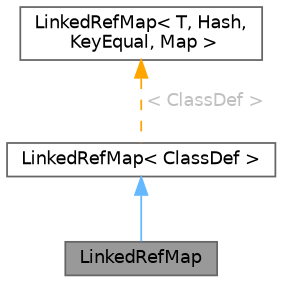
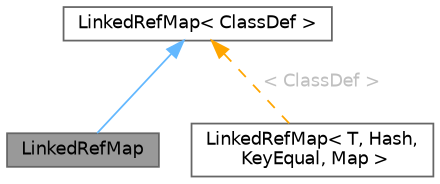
(141, 110) -> (257, 89)
